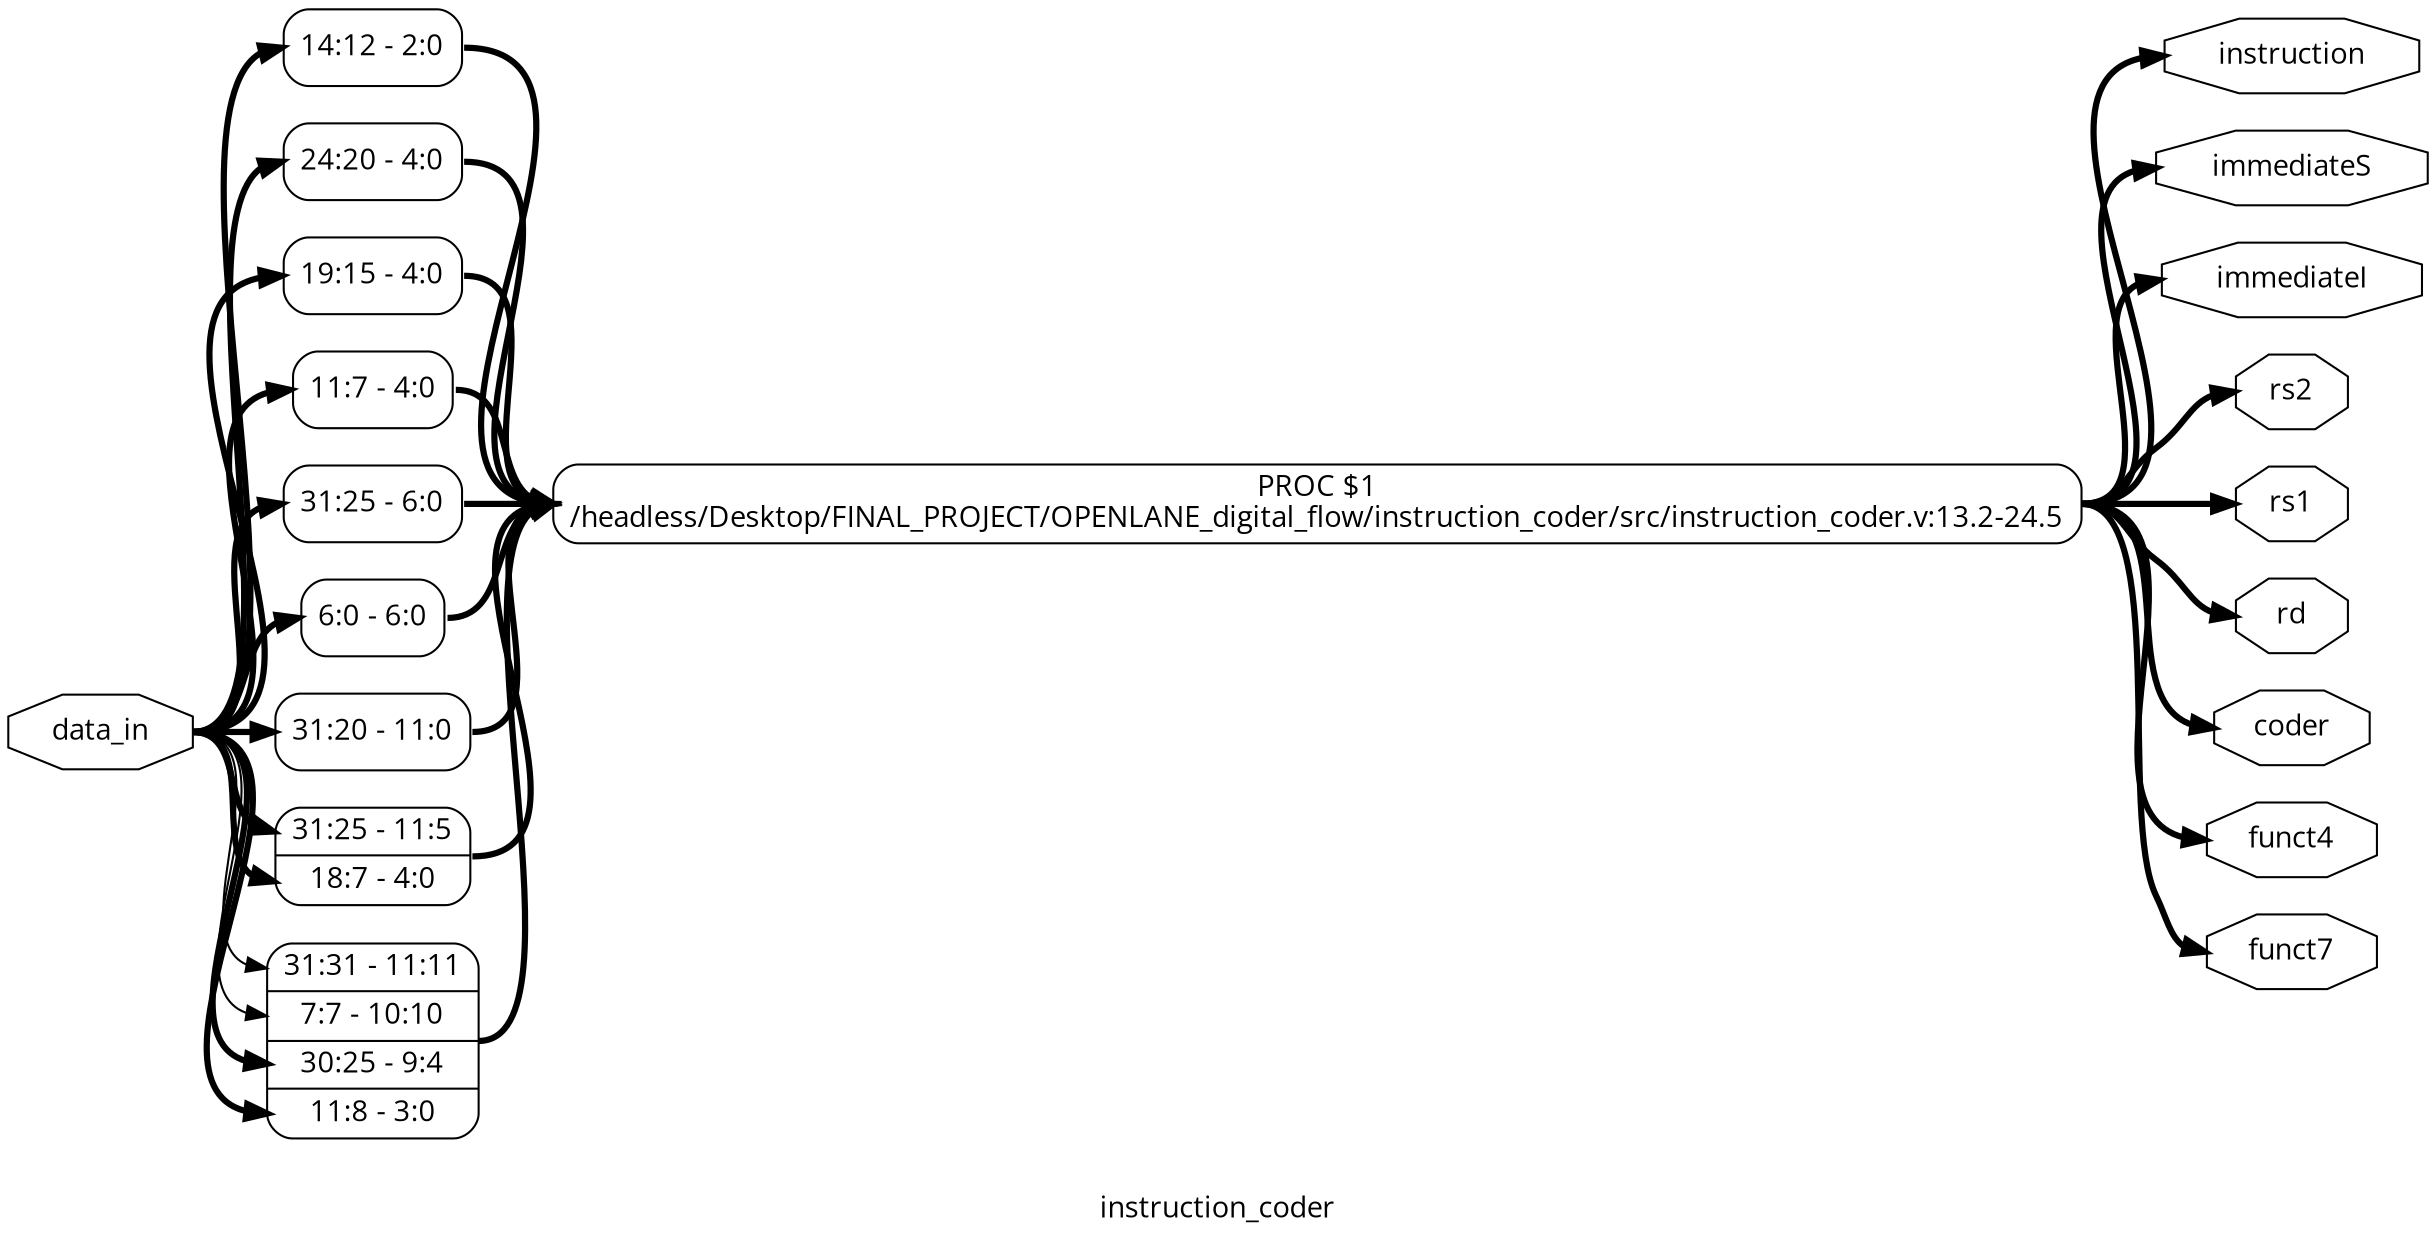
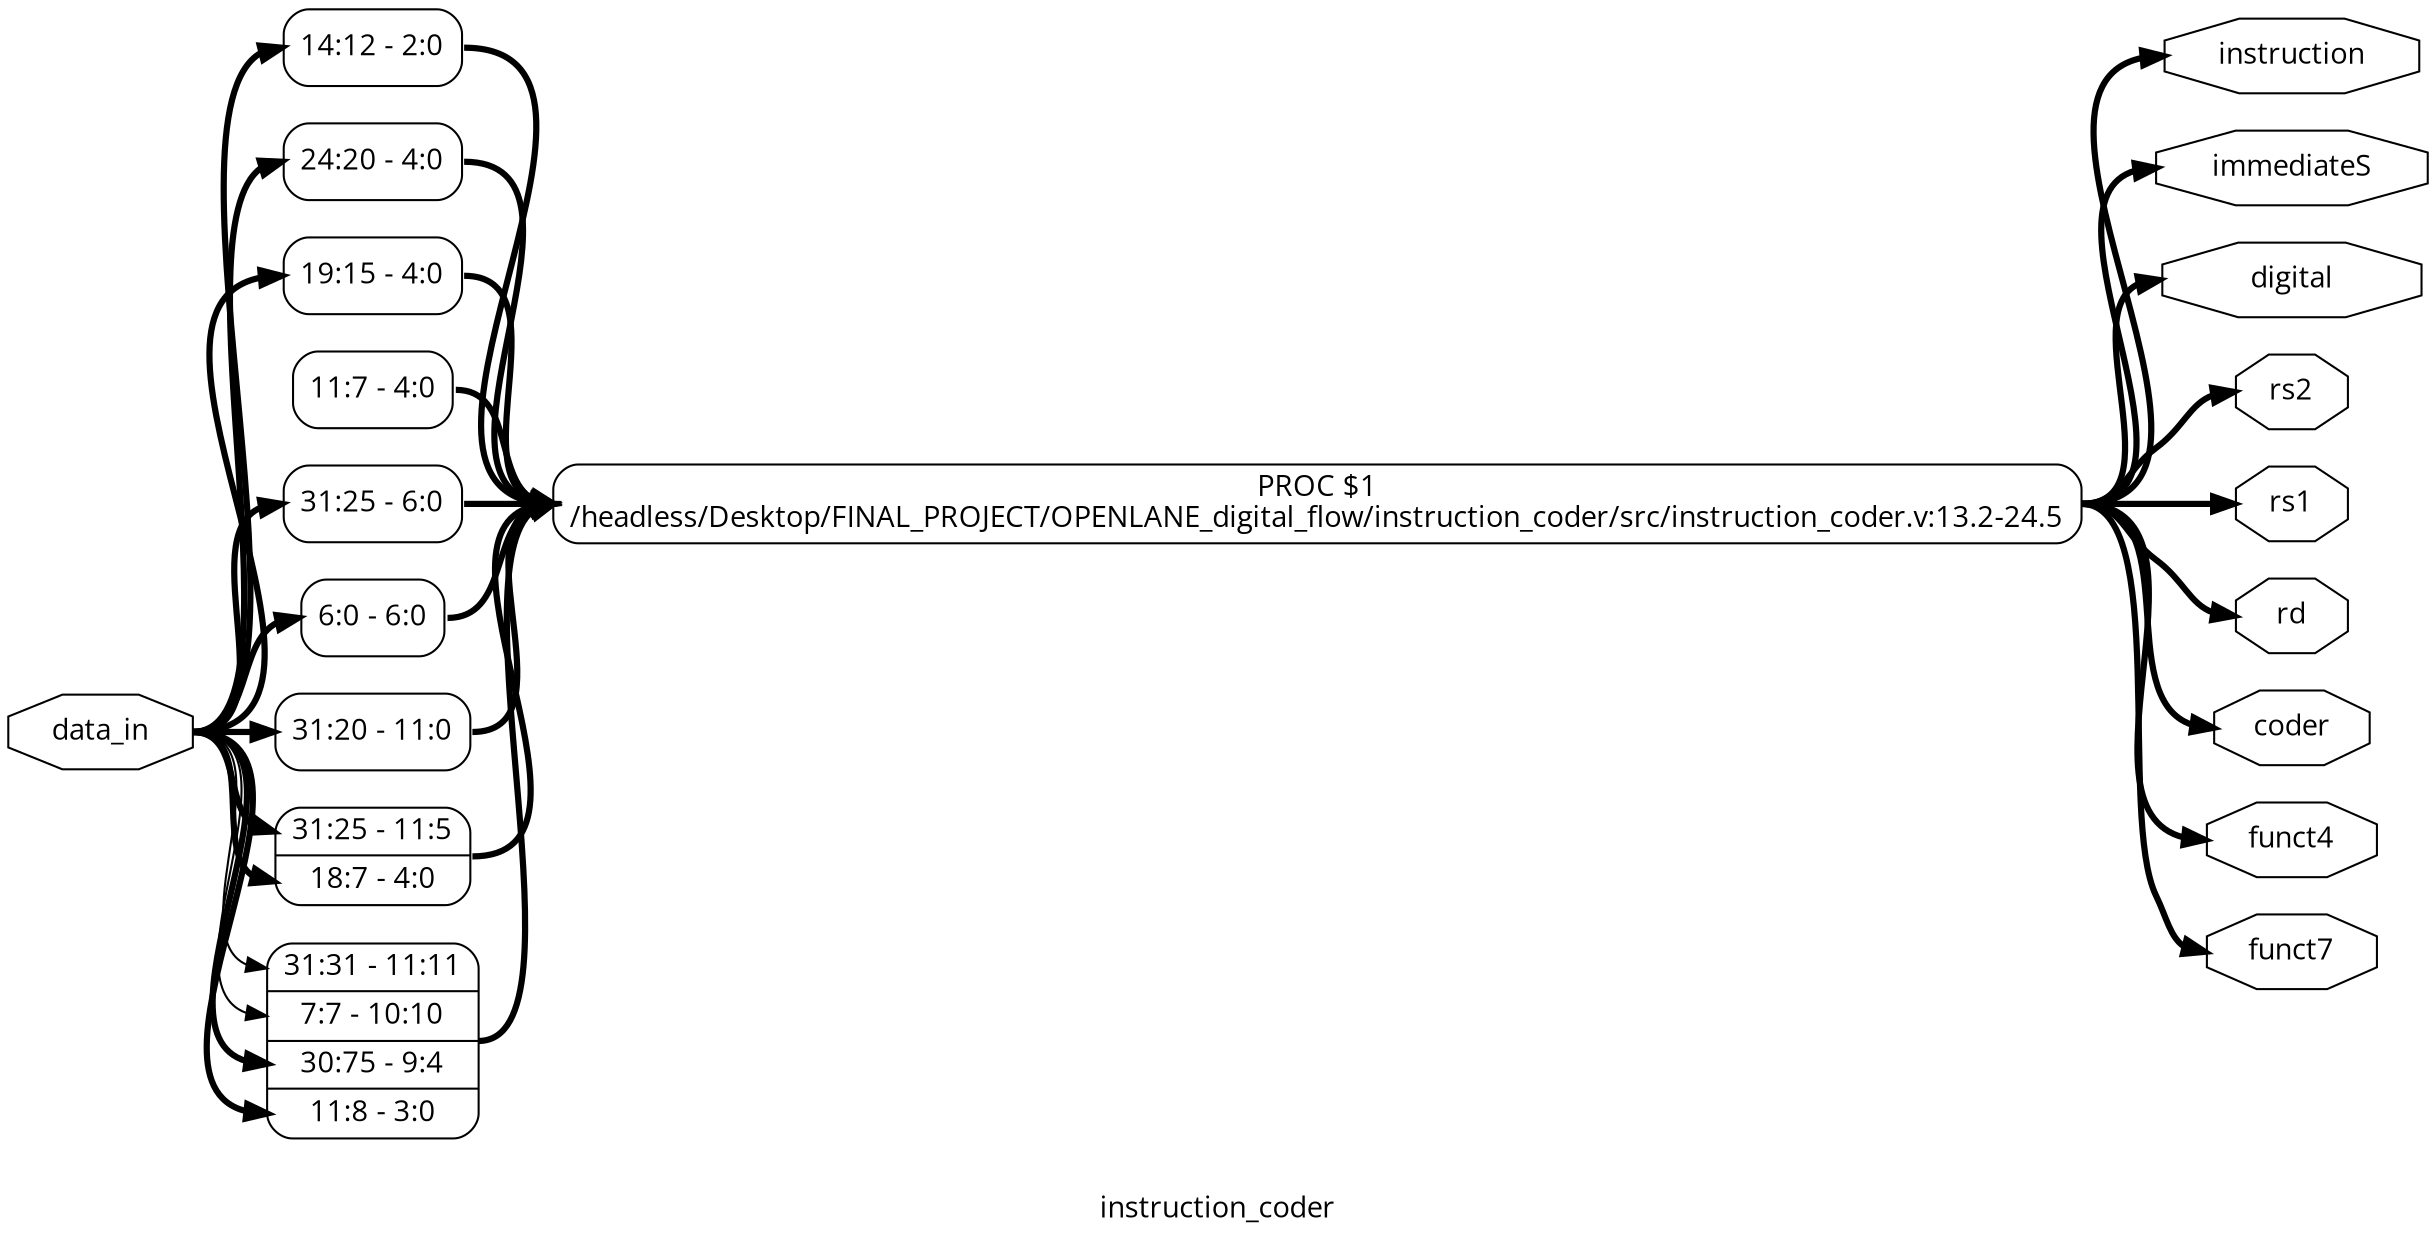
(2292, 280) -> (2292, 280)
(243, 571) -> none
(373, 1064) -> (373, 1064)
